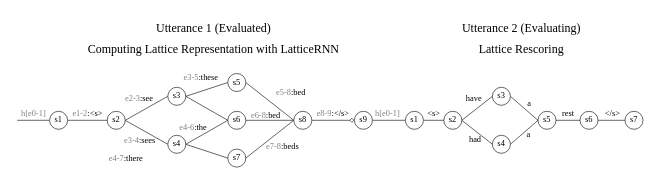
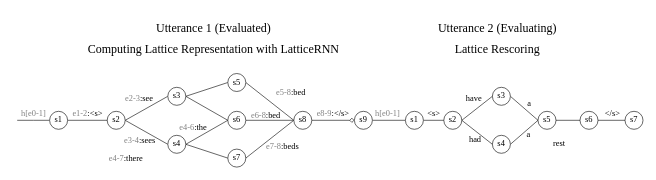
(521, 36) -> (497, 36)
(201, 78) -> none
(568, 114) -> (559, 144)
